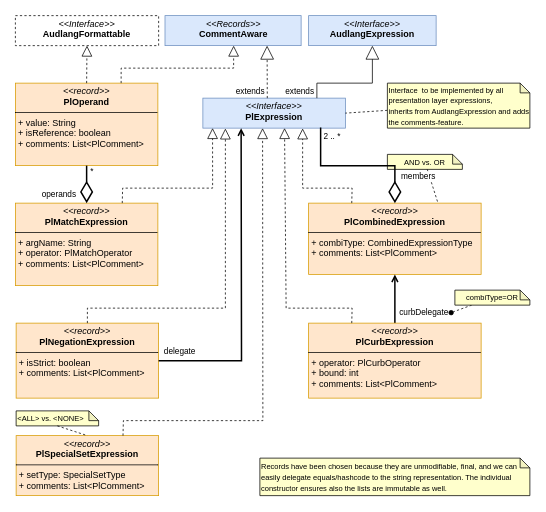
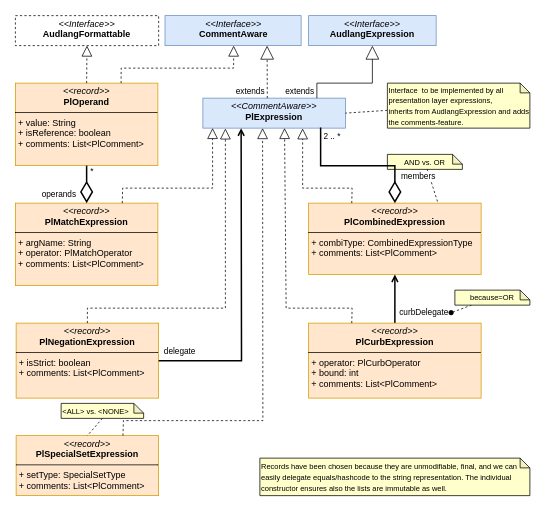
(196, 26) -> (198, 26)
(236, 109) -> (243, 109)
(492, 297) -> (492, 297)
(57, 418) -> (102, 411)
